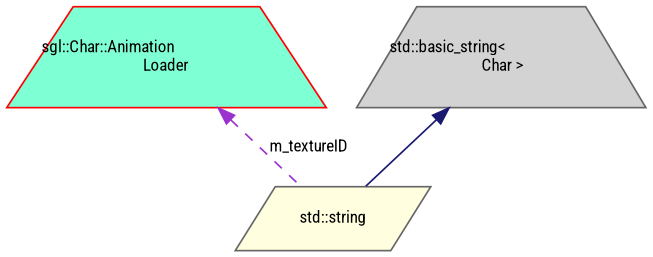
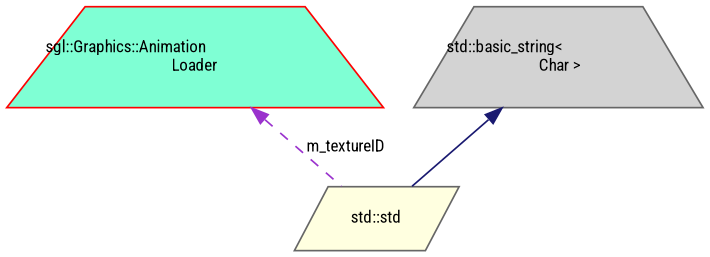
(167, 57) -> (195, 57)
(333, 219) -> (377, 219)
